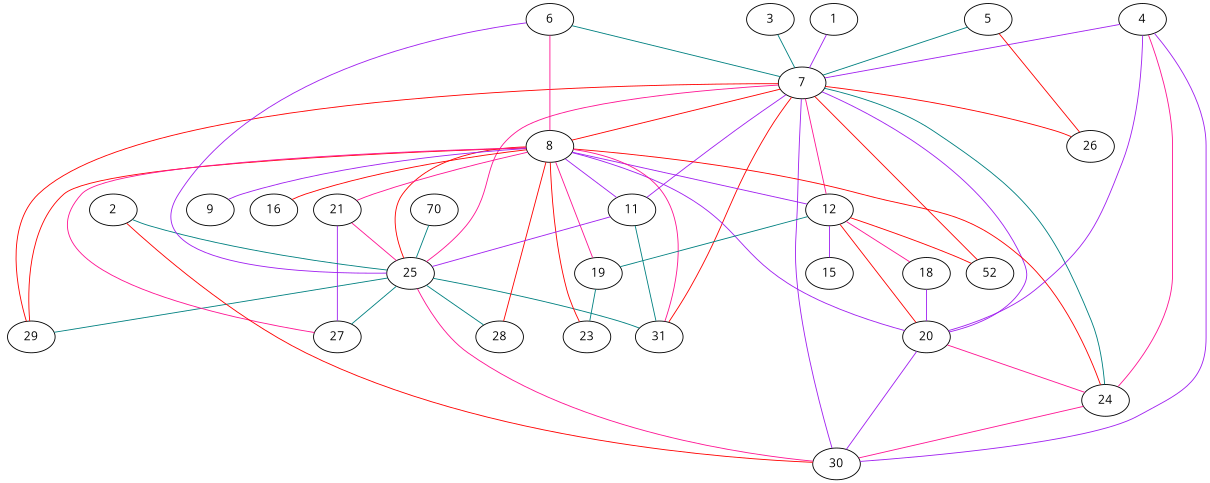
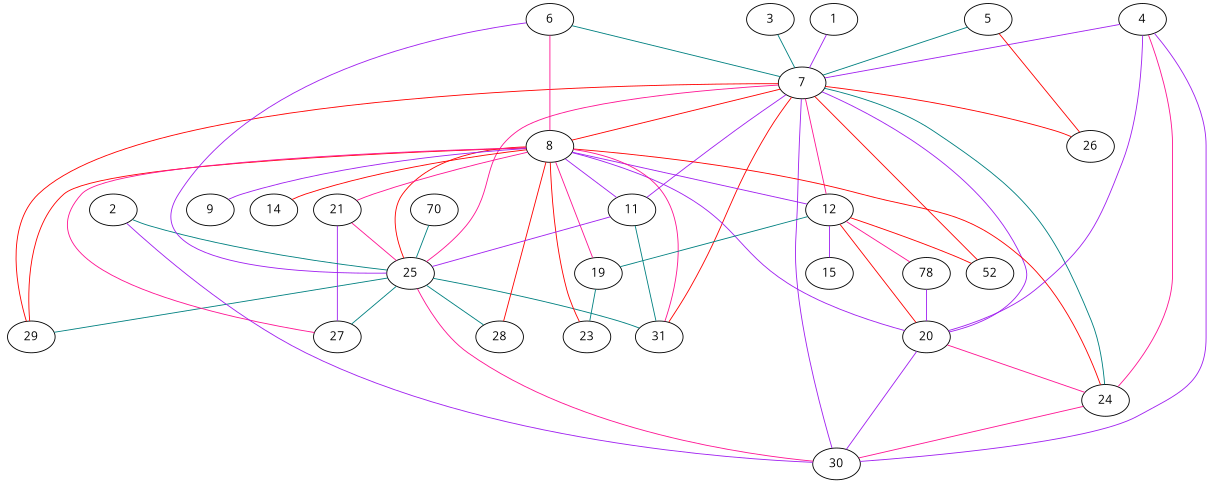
(274, 210) -> (274, 210)
(926, 273) -> (926, 273)
(446, 406) -> (446, 406)
